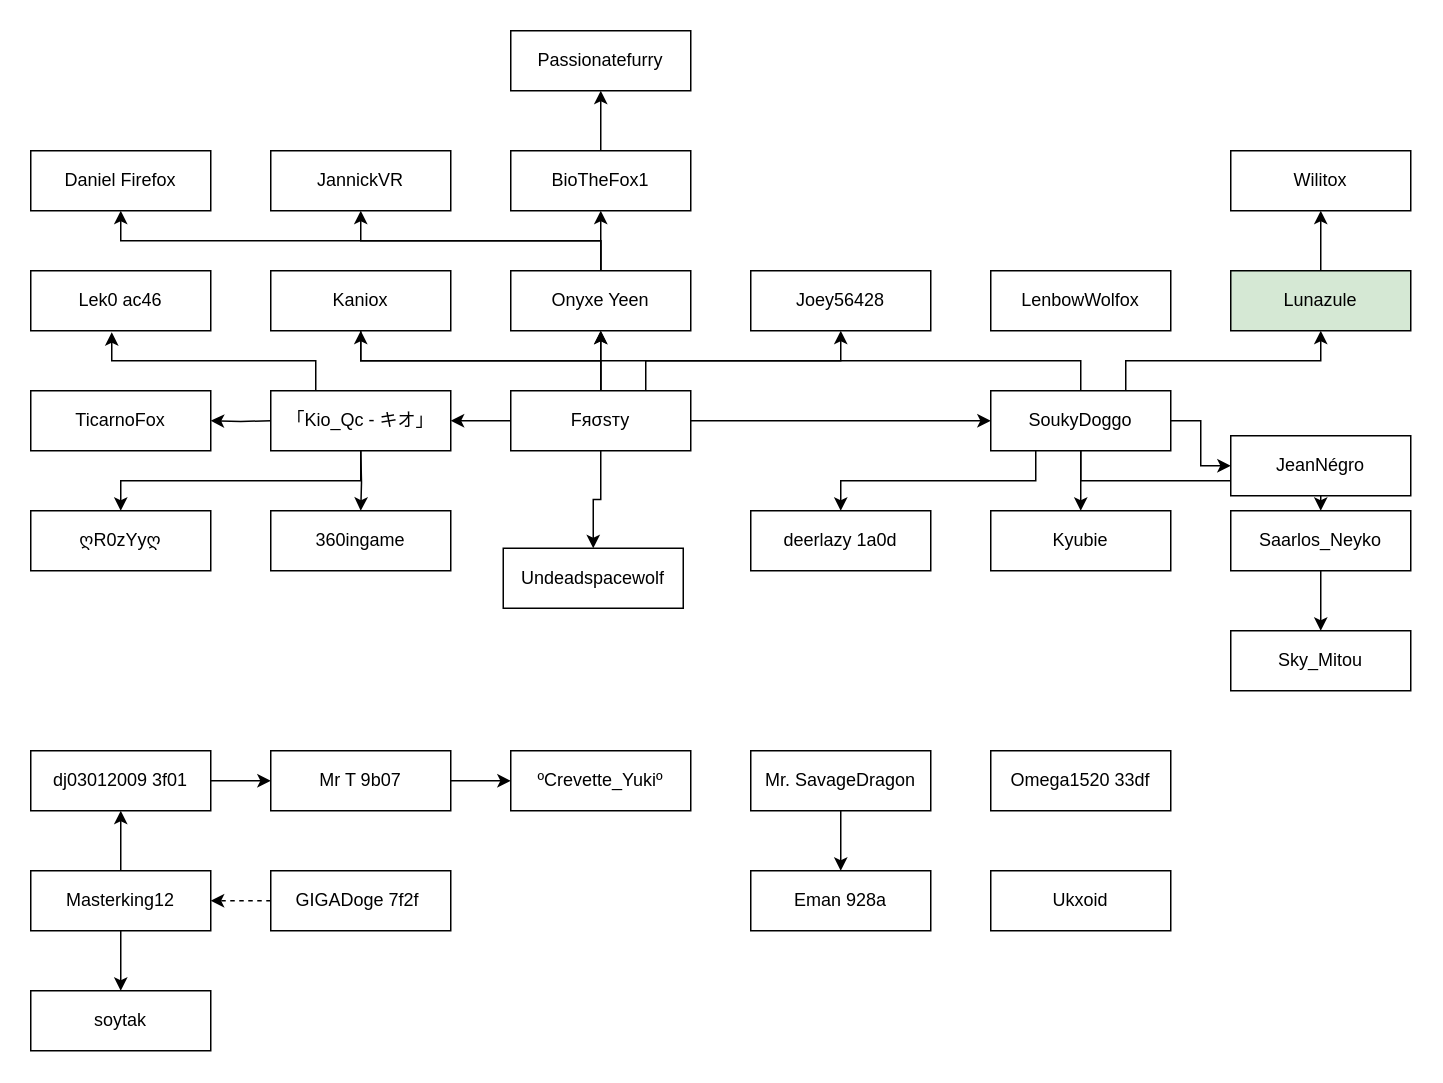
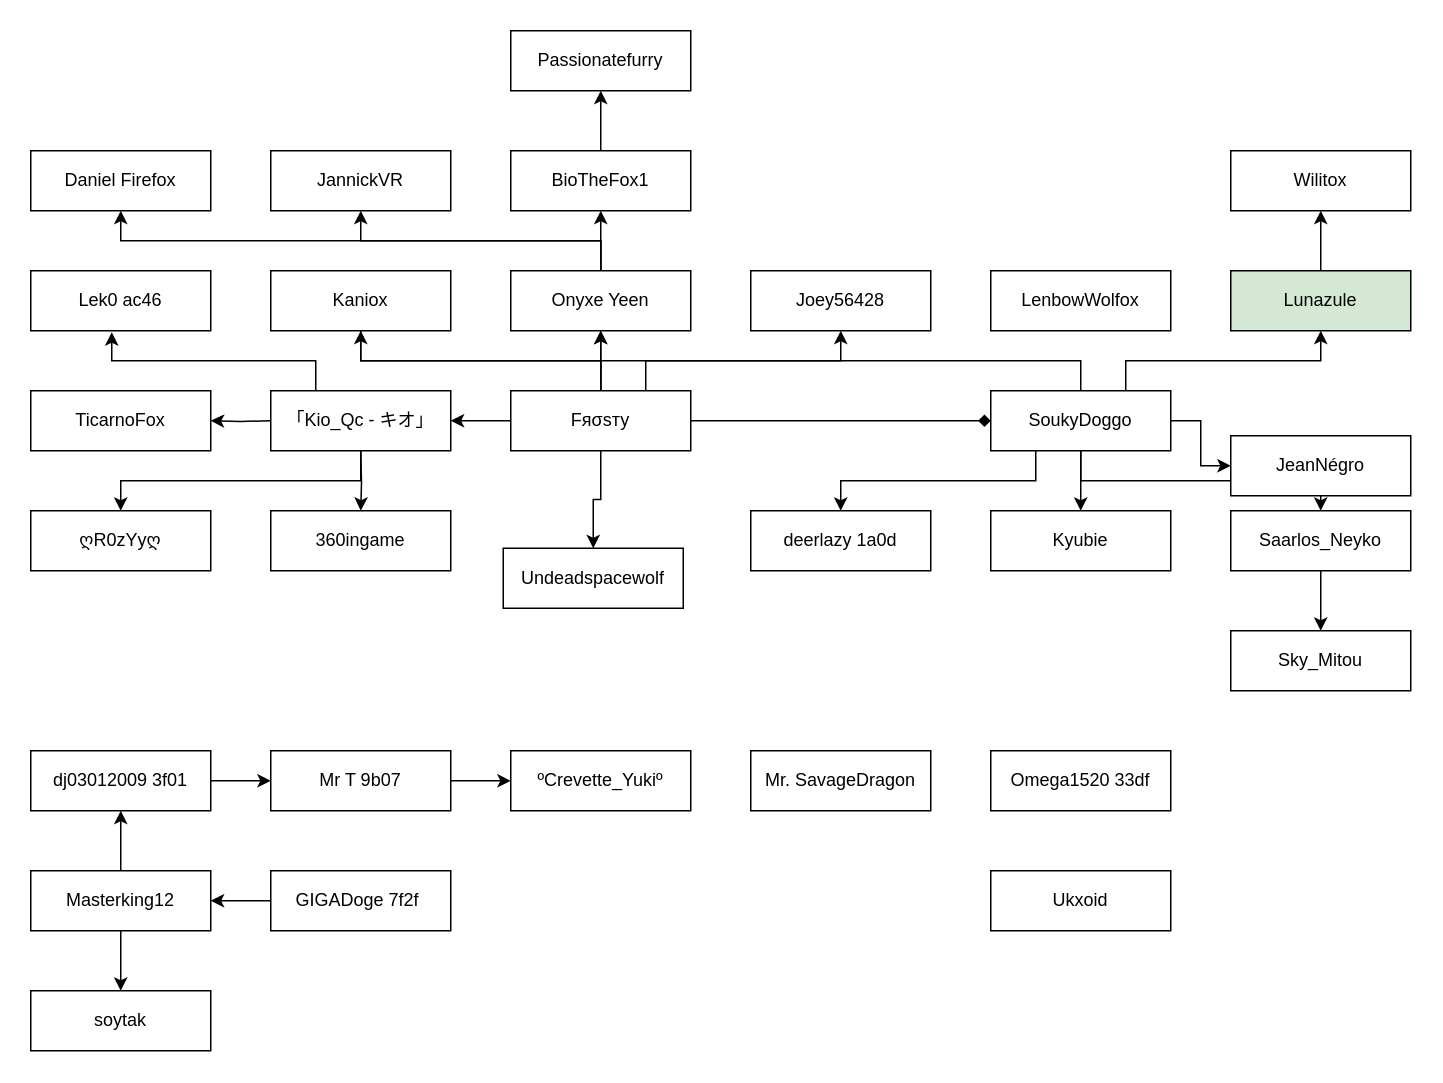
(979, 421) -> (978, 421)
(841, 836) -> none
(246, 901) -> (246, 901)
(841, 901) -> none
